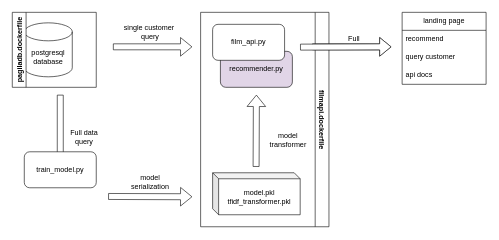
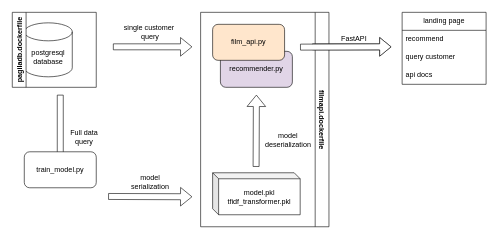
(354, 39) -> (354, 39)
(249, 42) -> (249, 42)
(288, 140) -> (288, 140)
